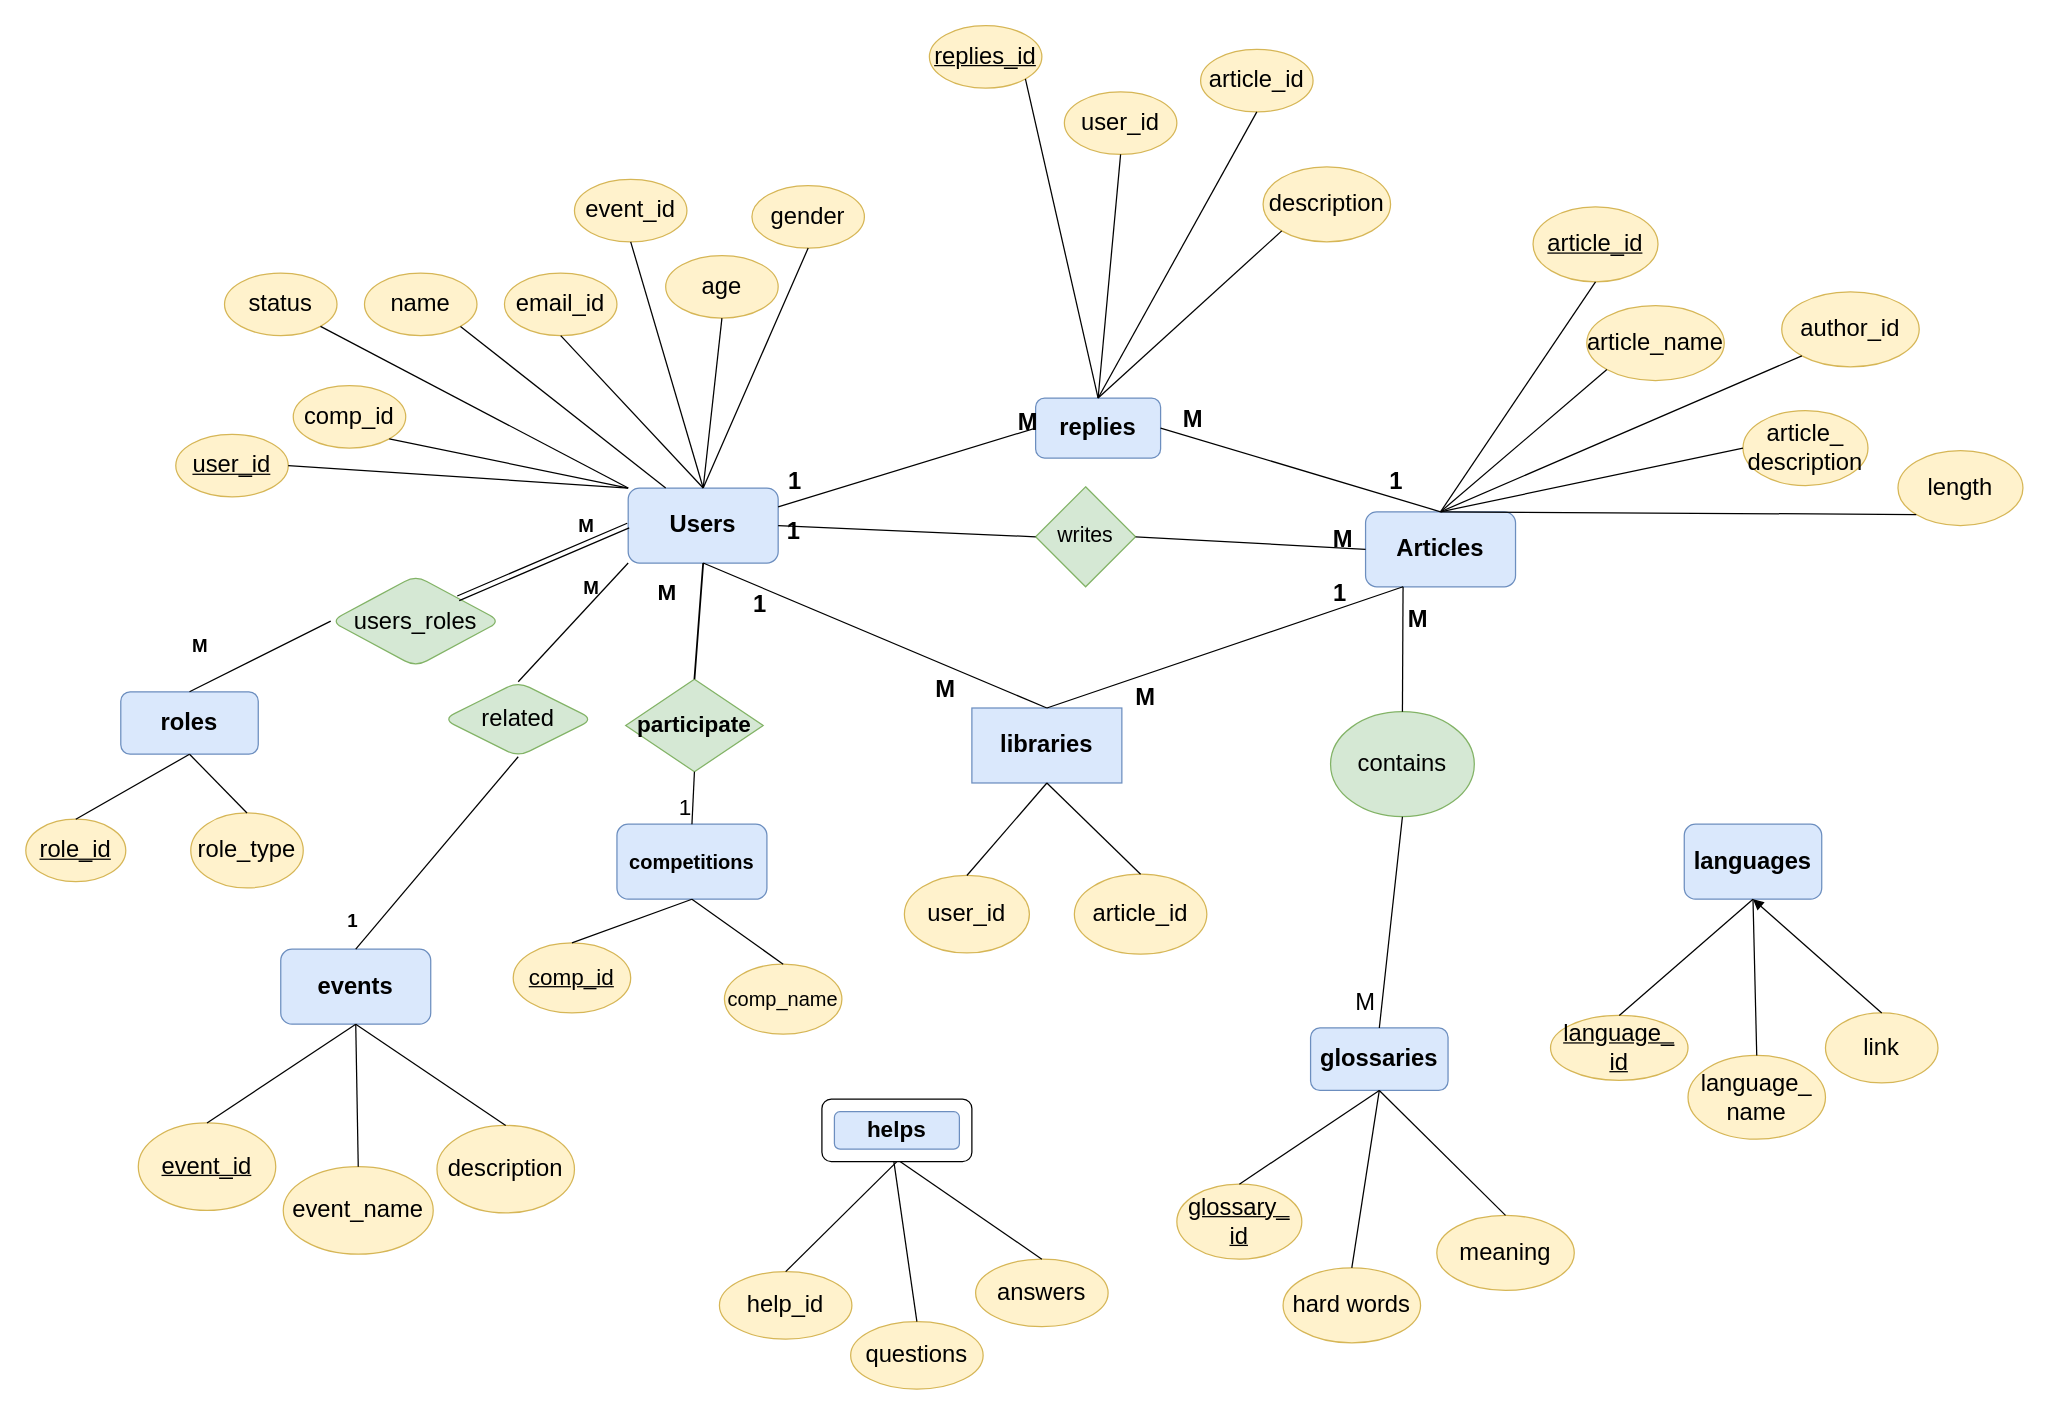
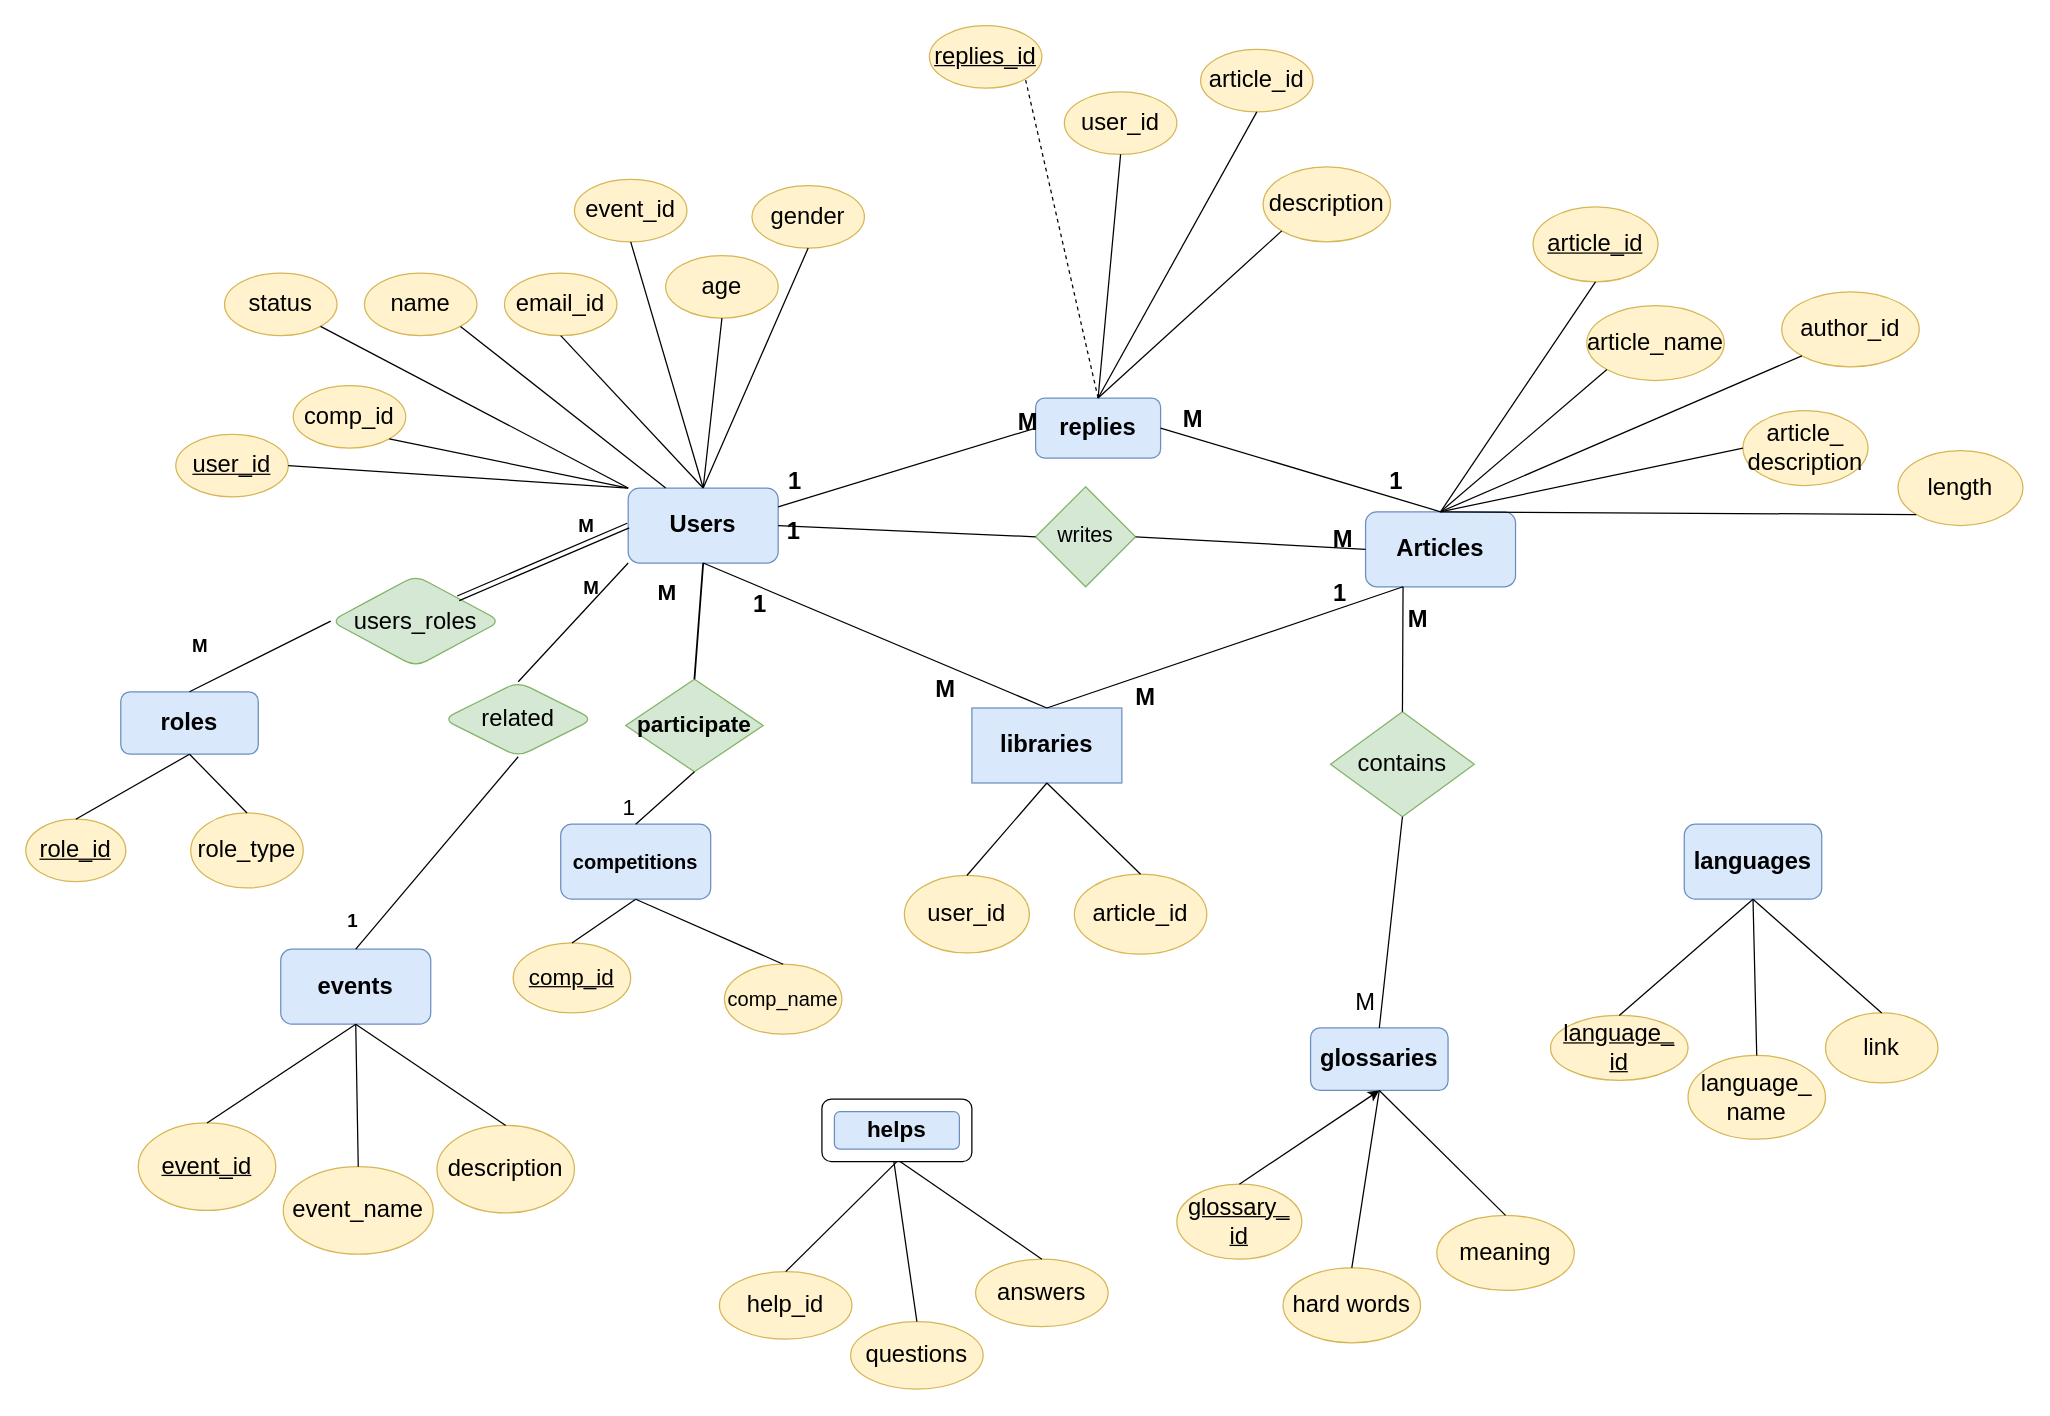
(1061, 235) -> (1061, 235)
(1403, 764) -> (1403, 764)
(692, 862) -> (636, 862)
(1761, 907) -> (1758, 904)
(1373, 1095) -> (1371, 1096)
